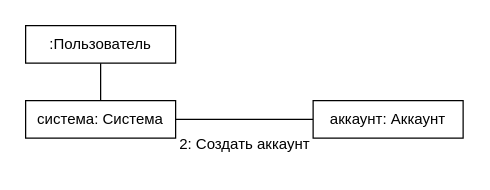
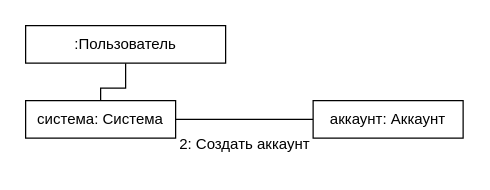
(101, 44) -> (126, 44)
